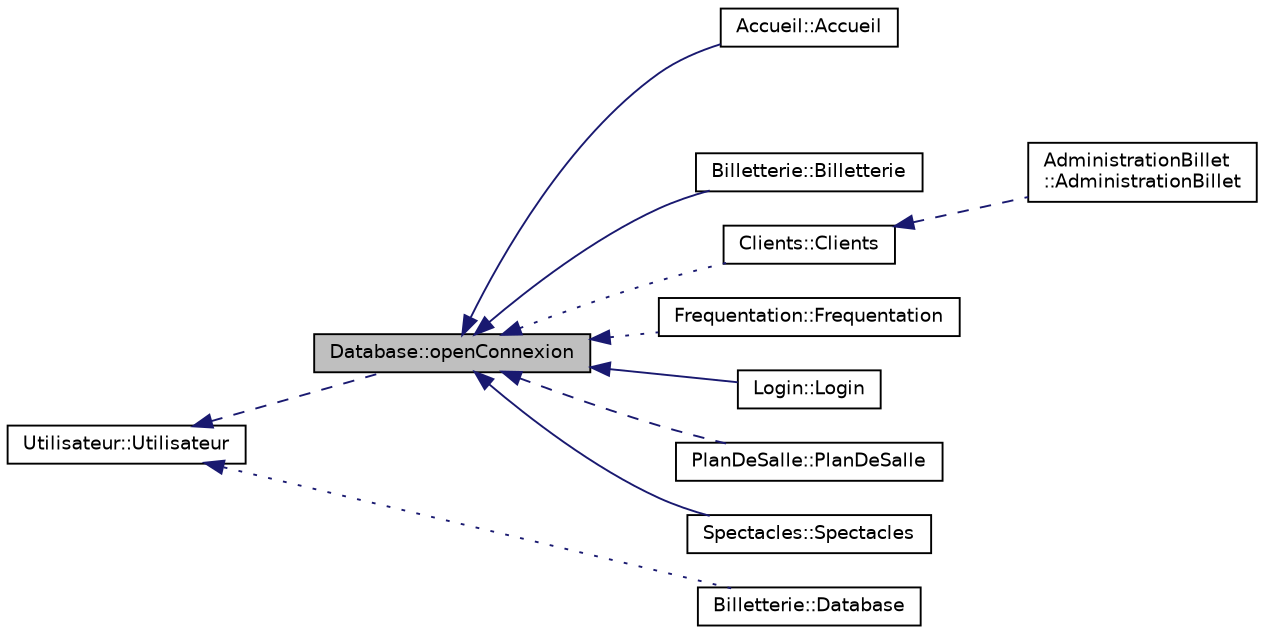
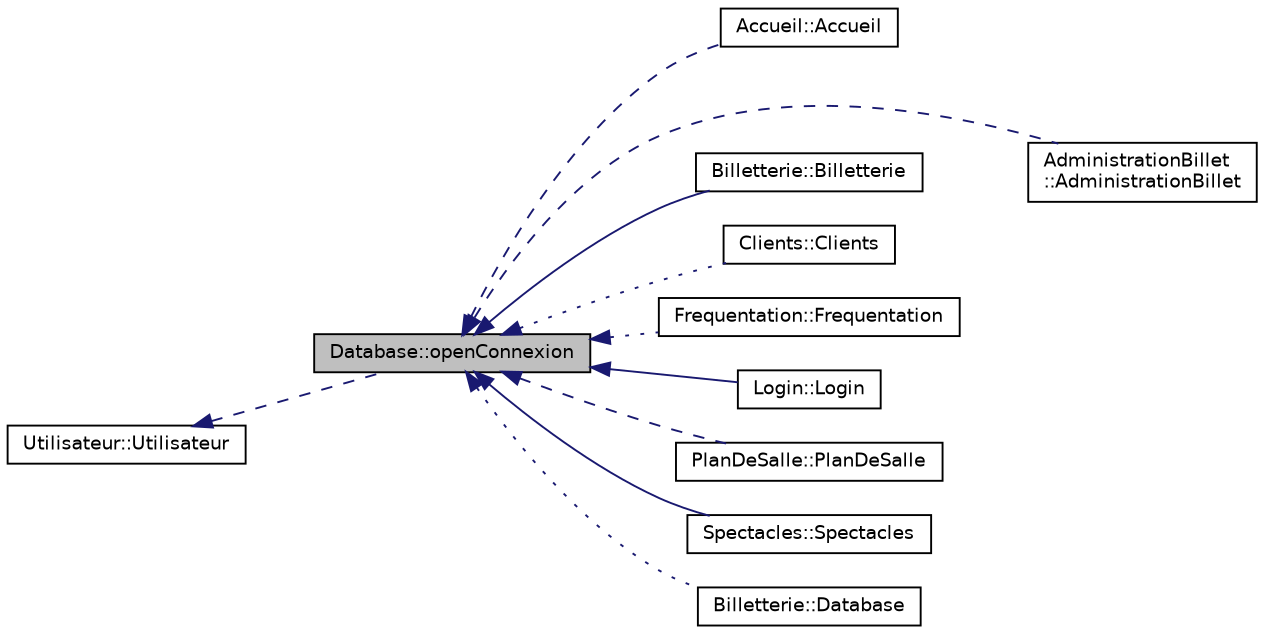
(572, 157) -> (572, 157)
(971, 210) -> (728, 116)
(478, 528) -> (574, 504)
